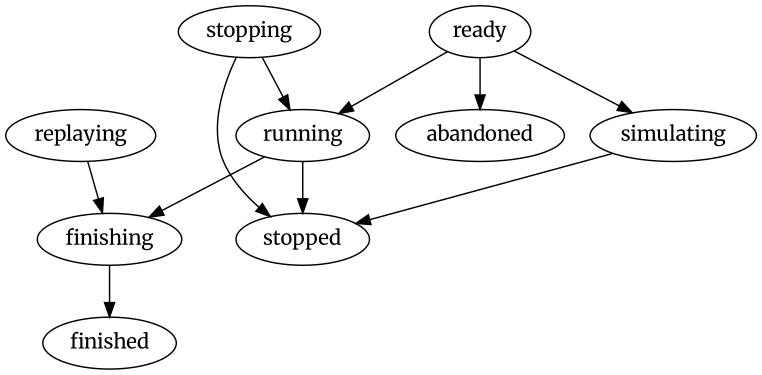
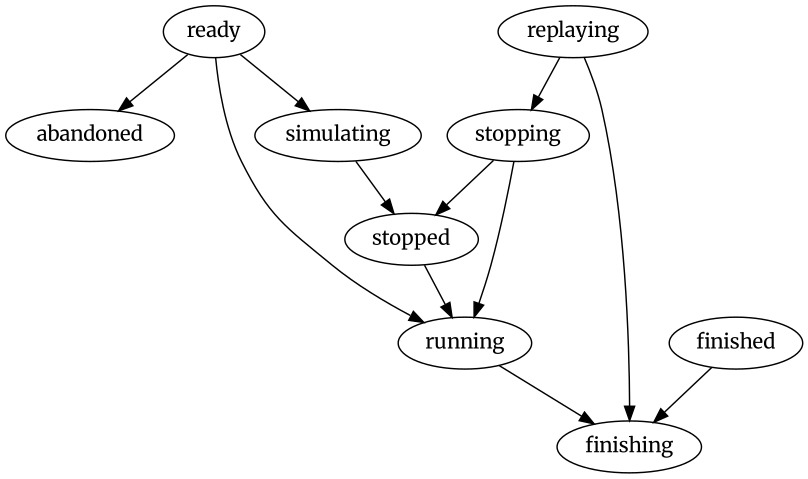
none -> (549, 77)
(303, 180) -> (435, 285)
(110, 284) -> (688, 390)
